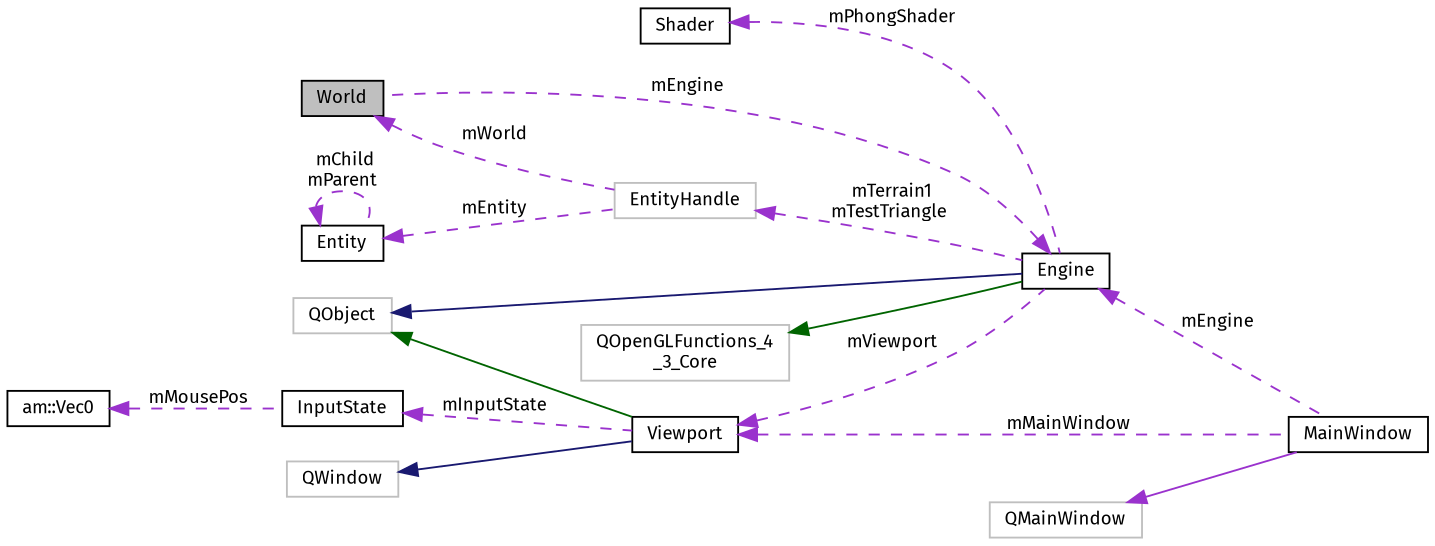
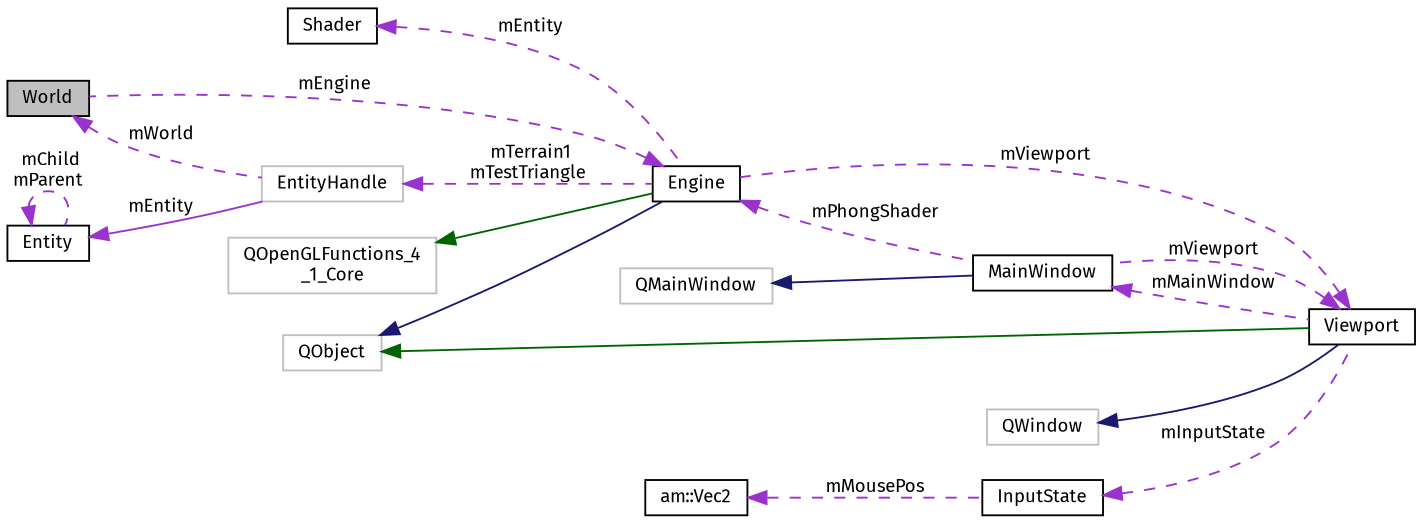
(889, 18) -> (528, 27)
(508, 223) -> (186, 219)
none -> (1220, 306)
(1215, 322) -> (873, 213)
(685, 353) -> (332, 266)
(58, 409) -> (696, 498)
(1066, 424) -> (1211, 250)
(1221, 475) -> (882, 279)
